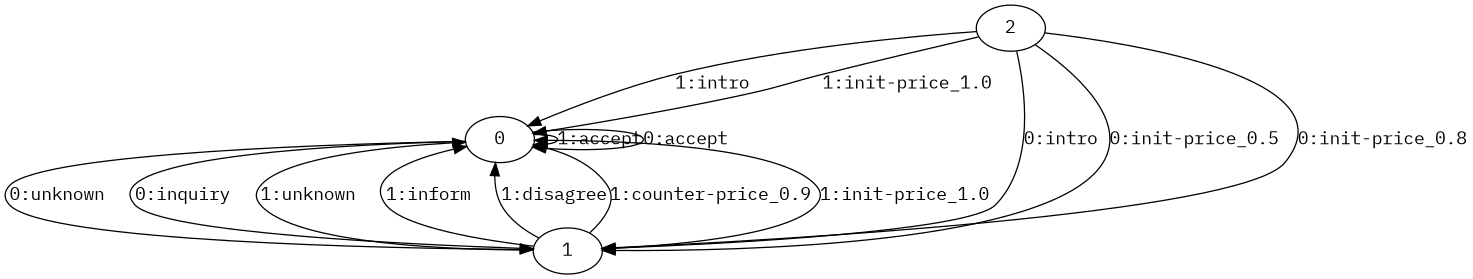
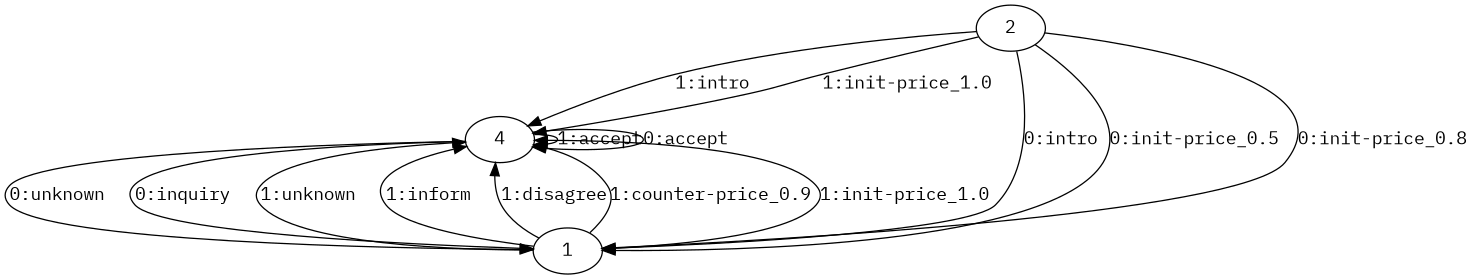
(500, 140) -> (500, 140)
